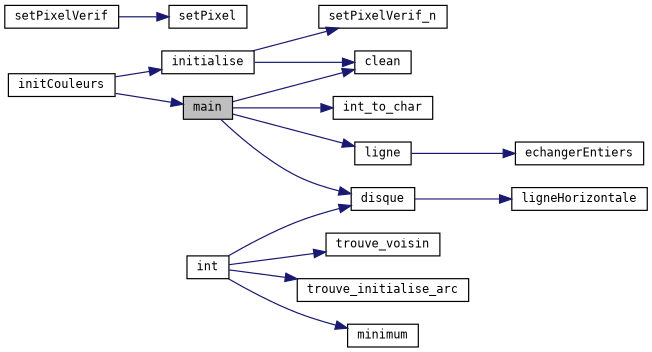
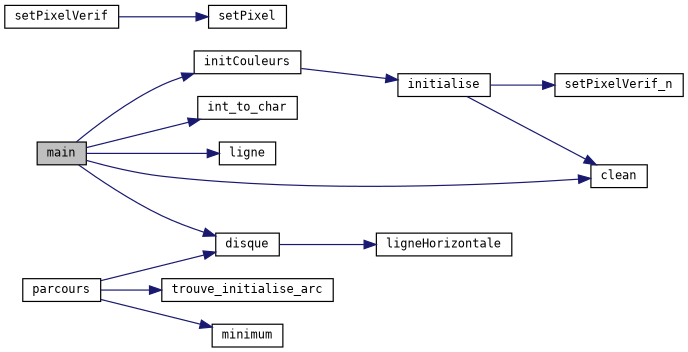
(143, 98) -> (127, 105)
(580, 153) -> none
(383, 245) -> none
(208, 267) -> (62, 290)
